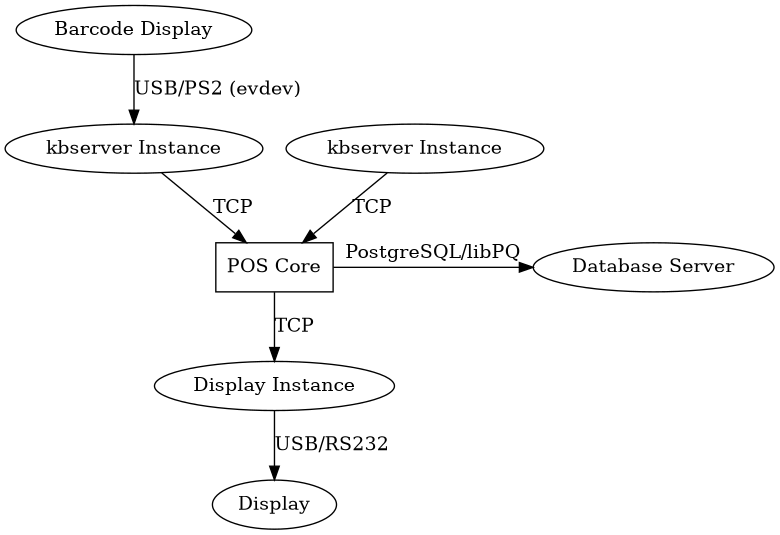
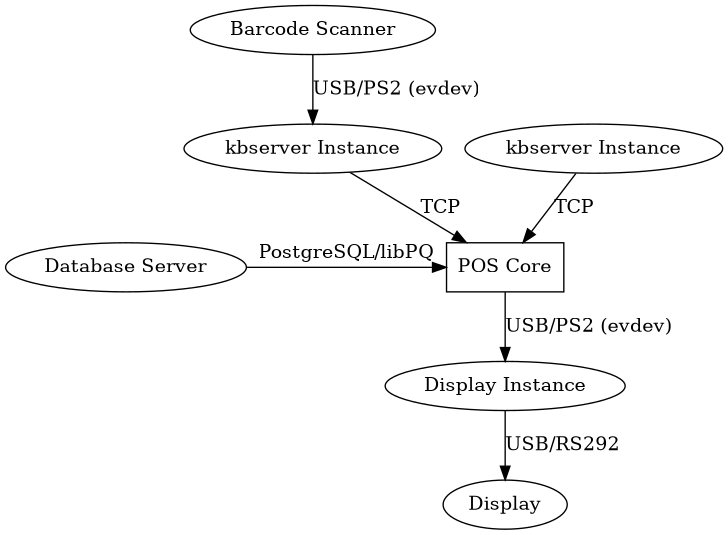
(134, 30) -> (313, 30)
(426, 267) -> (339, 267)
(295, 327) -> (589, 327)
(332, 445) -> (563, 445)
